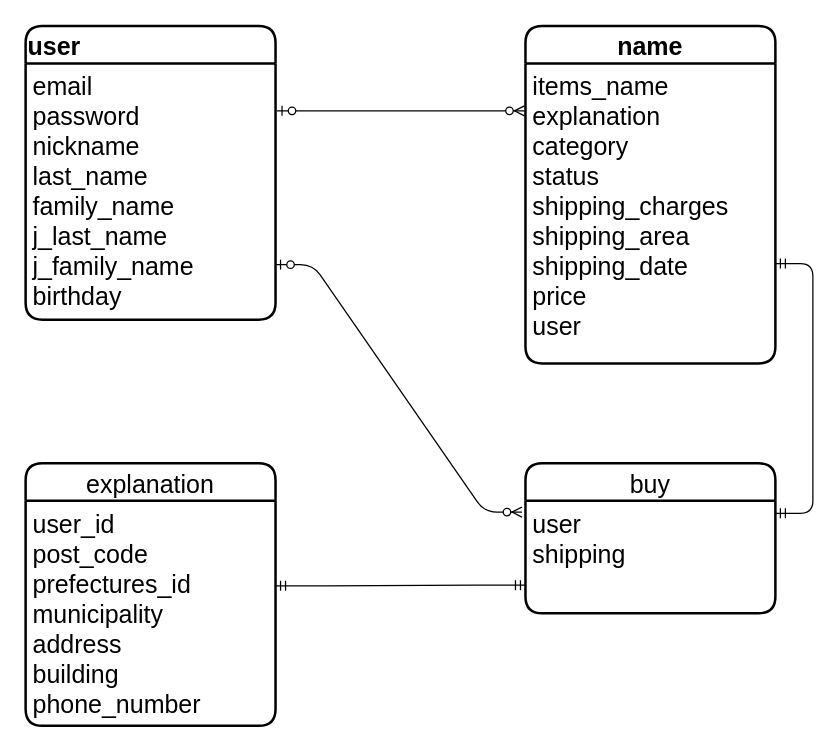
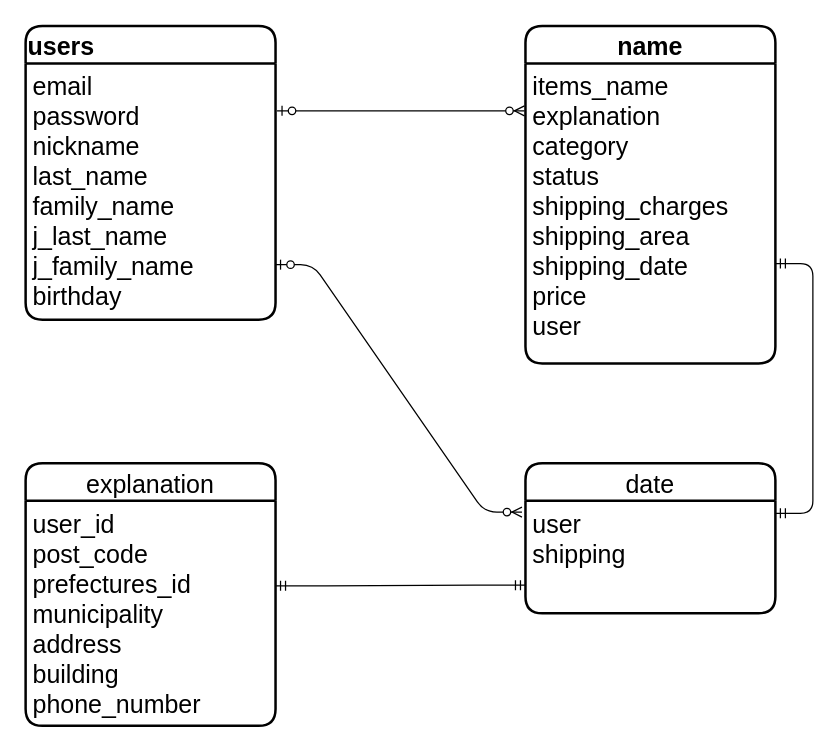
(56, 47) -> (63, 47)
(650, 484) -> (650, 484)
